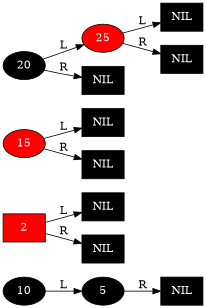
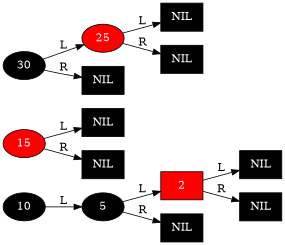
(24, 66) -> (24, 66)
none -> (138, 198)
